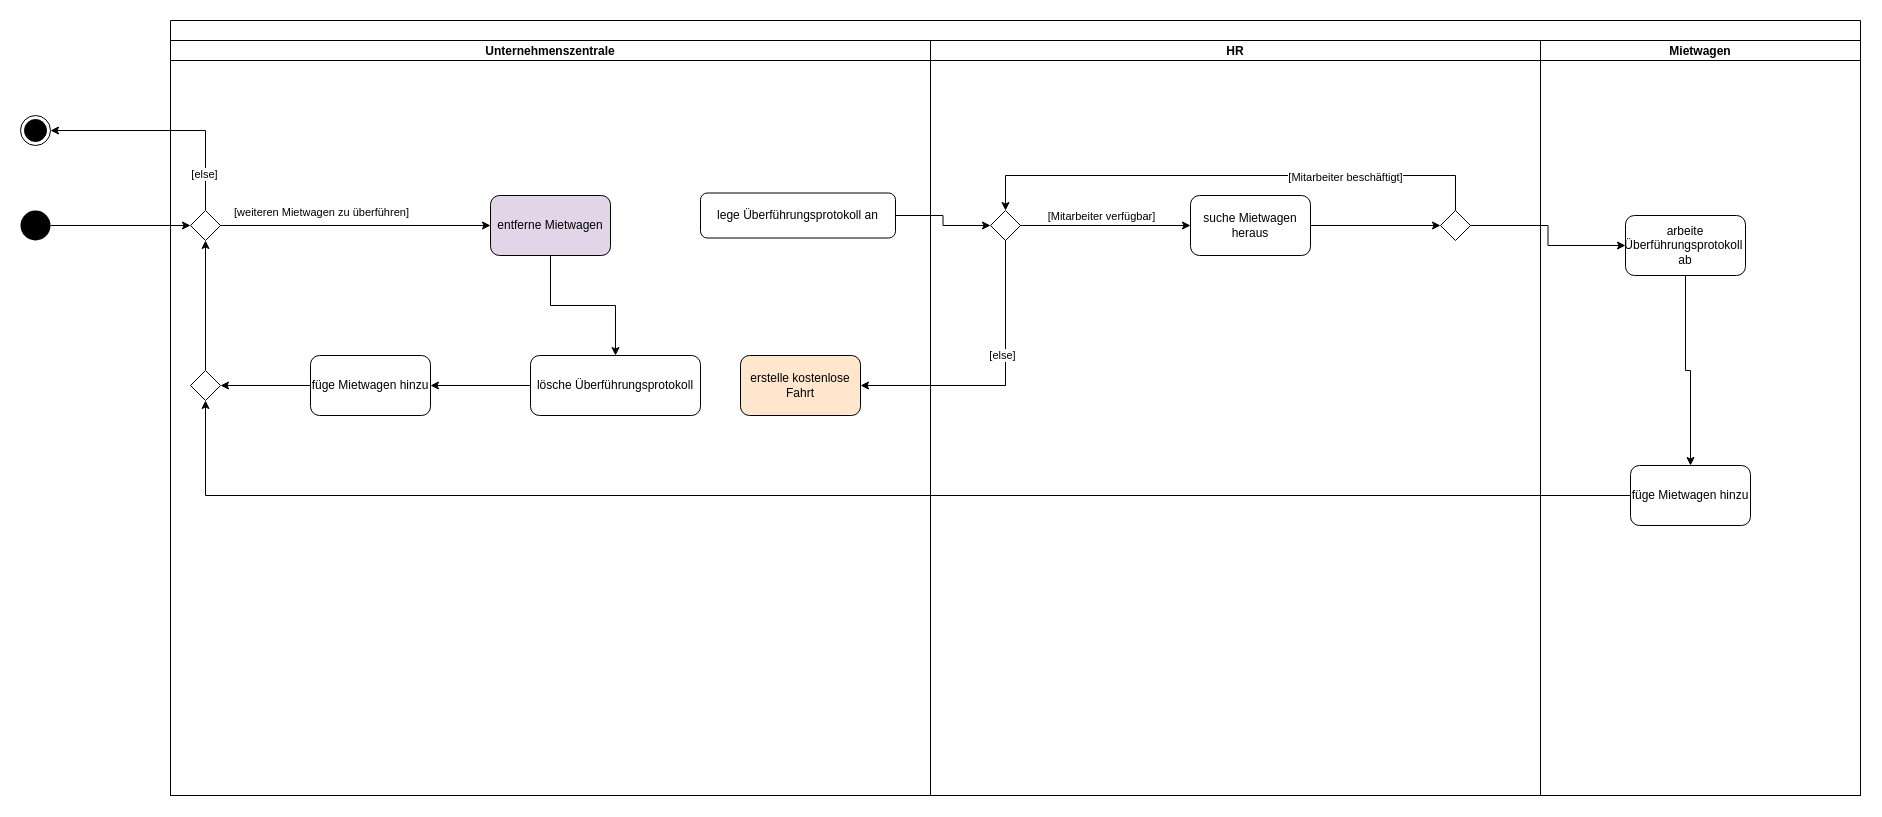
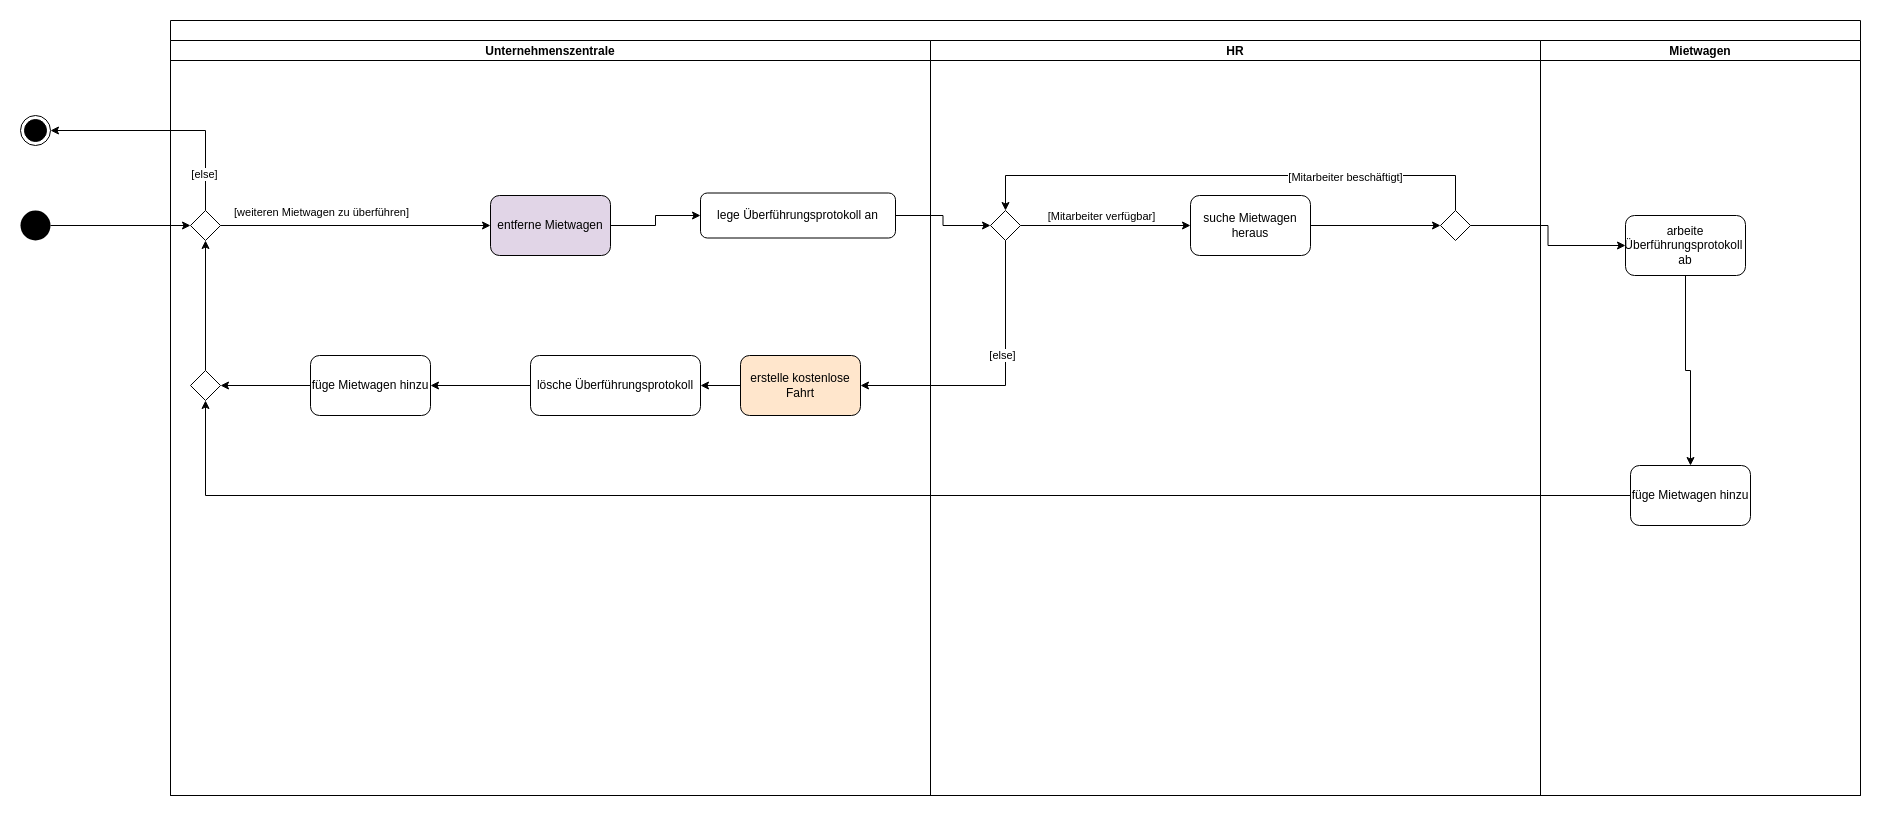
(580, 306) -> (656, 225)
none -> (724, 386)
